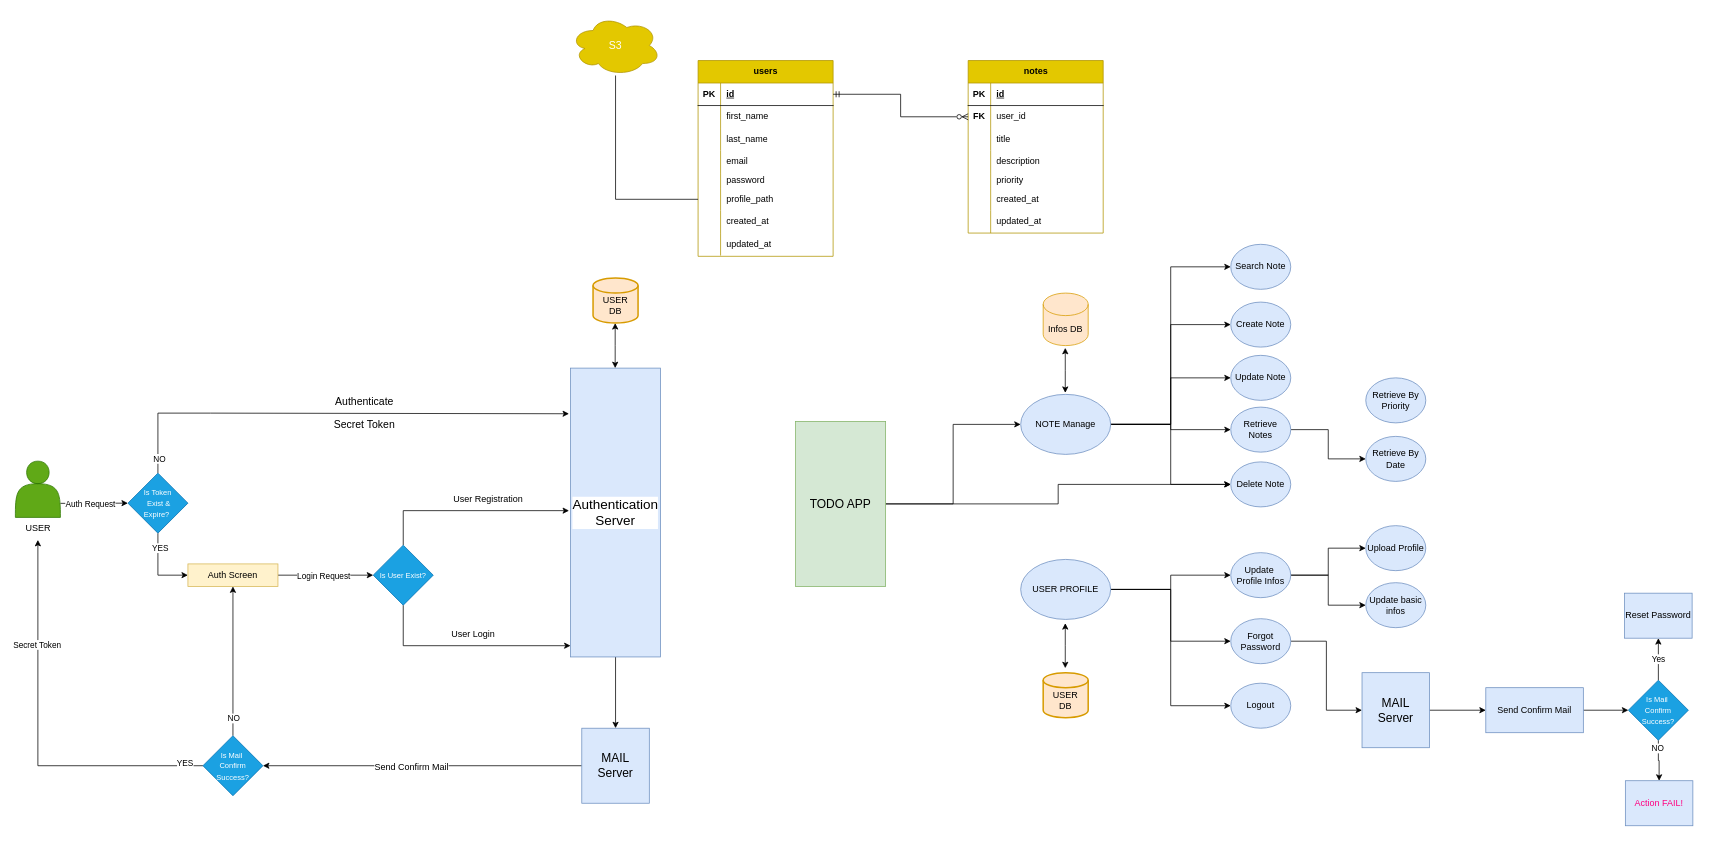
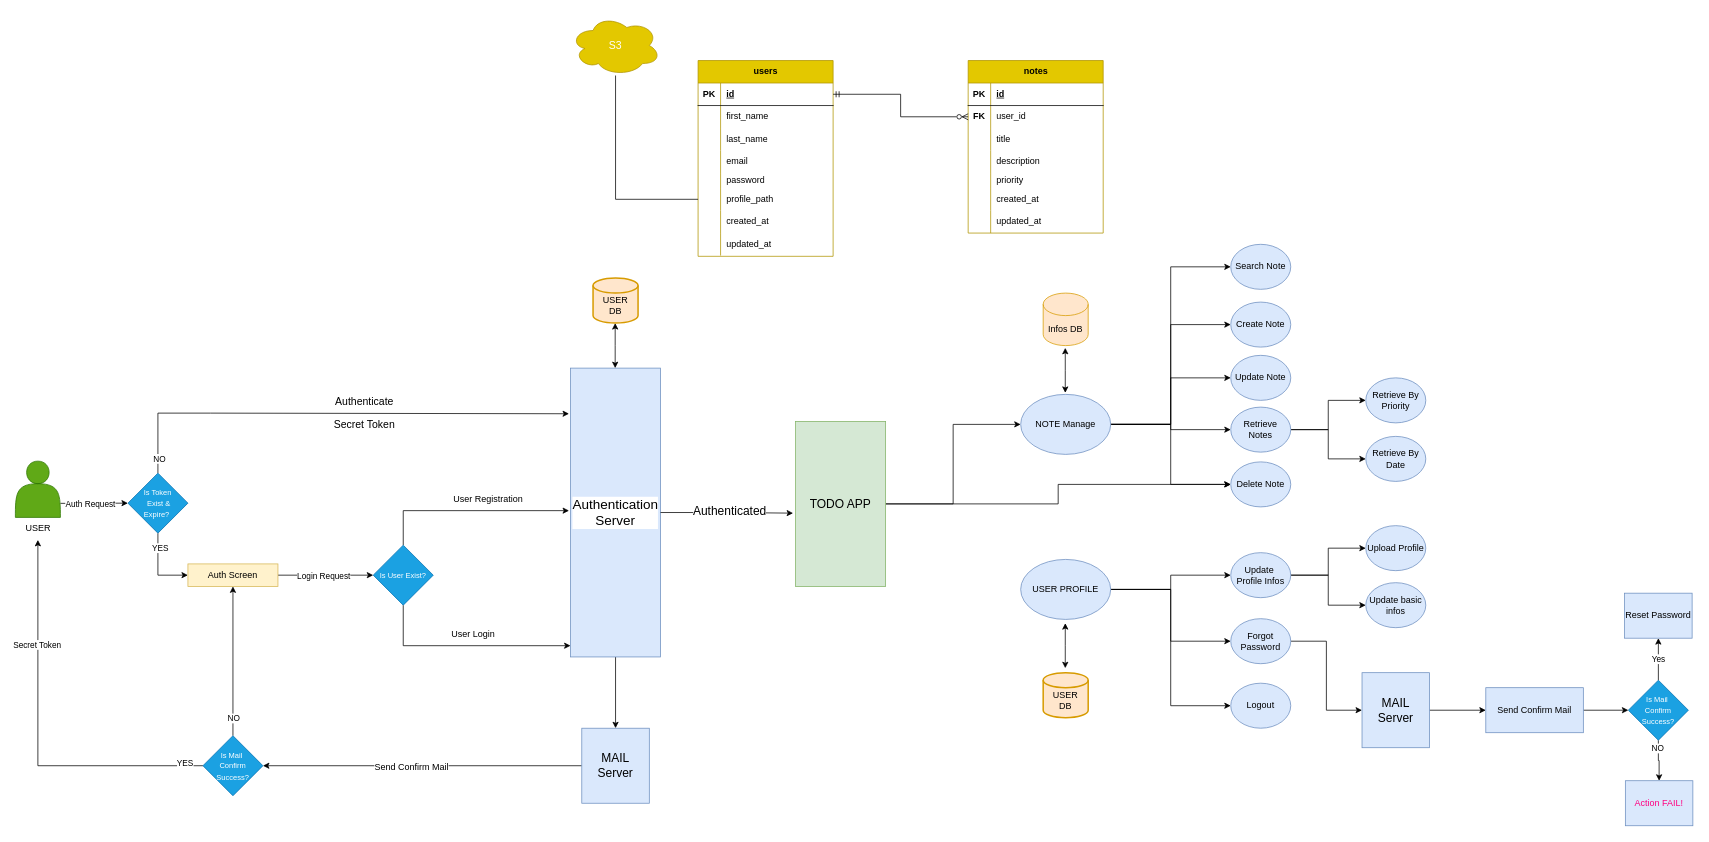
none -> (1330, 400)
none -> (713, 512)
